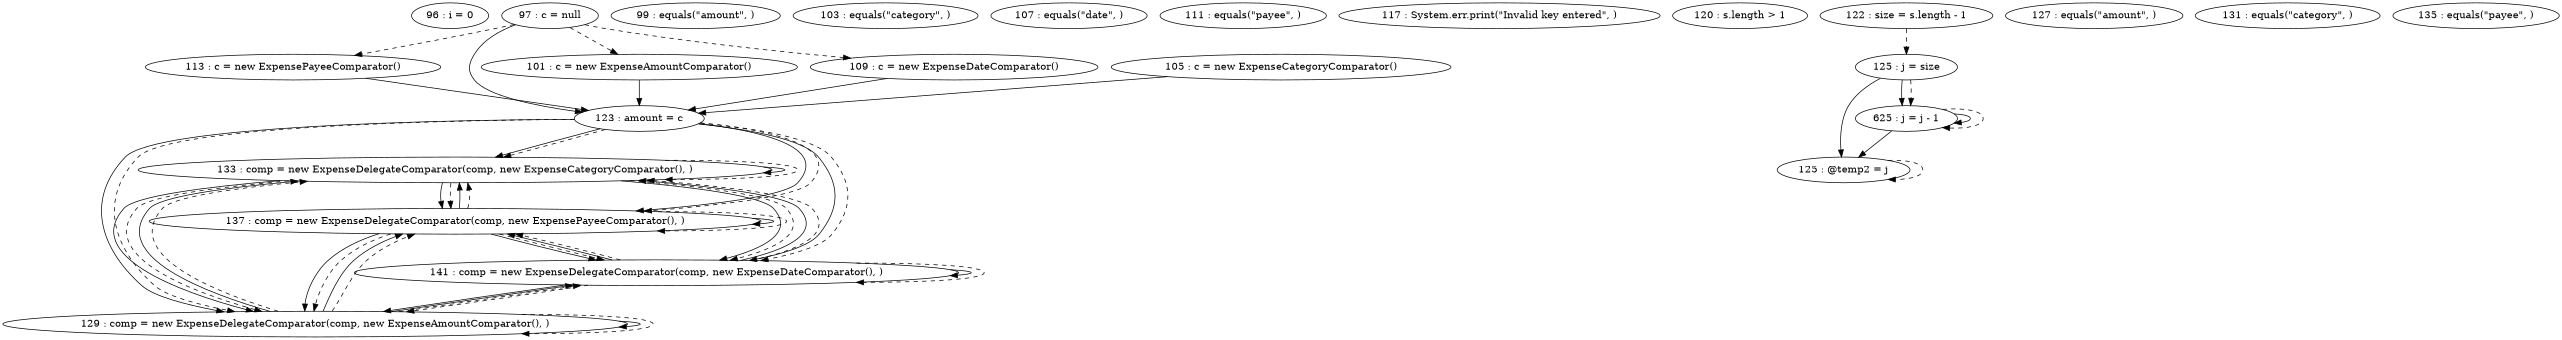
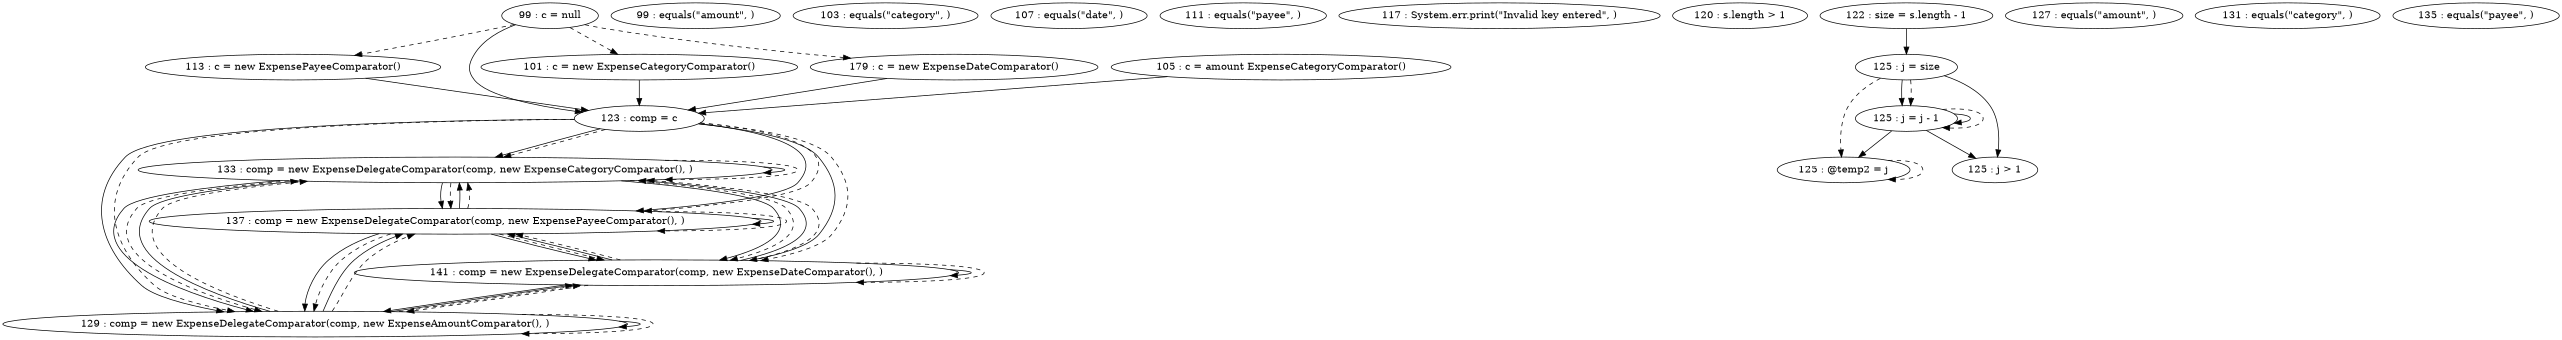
(450, 16) -> none
(550, 16) -> (550, 16)
(1906, 38) -> (1906, 38)
(639, 67) -> (639, 67)
(954, 67) -> (954, 67)
(1281, 67) -> (1281, 67)
(1848, 107) -> (1848, 107)
(639, 119) -> (639, 119)
(1906, 119) -> (1906, 119)
none -> (1995, 170)
